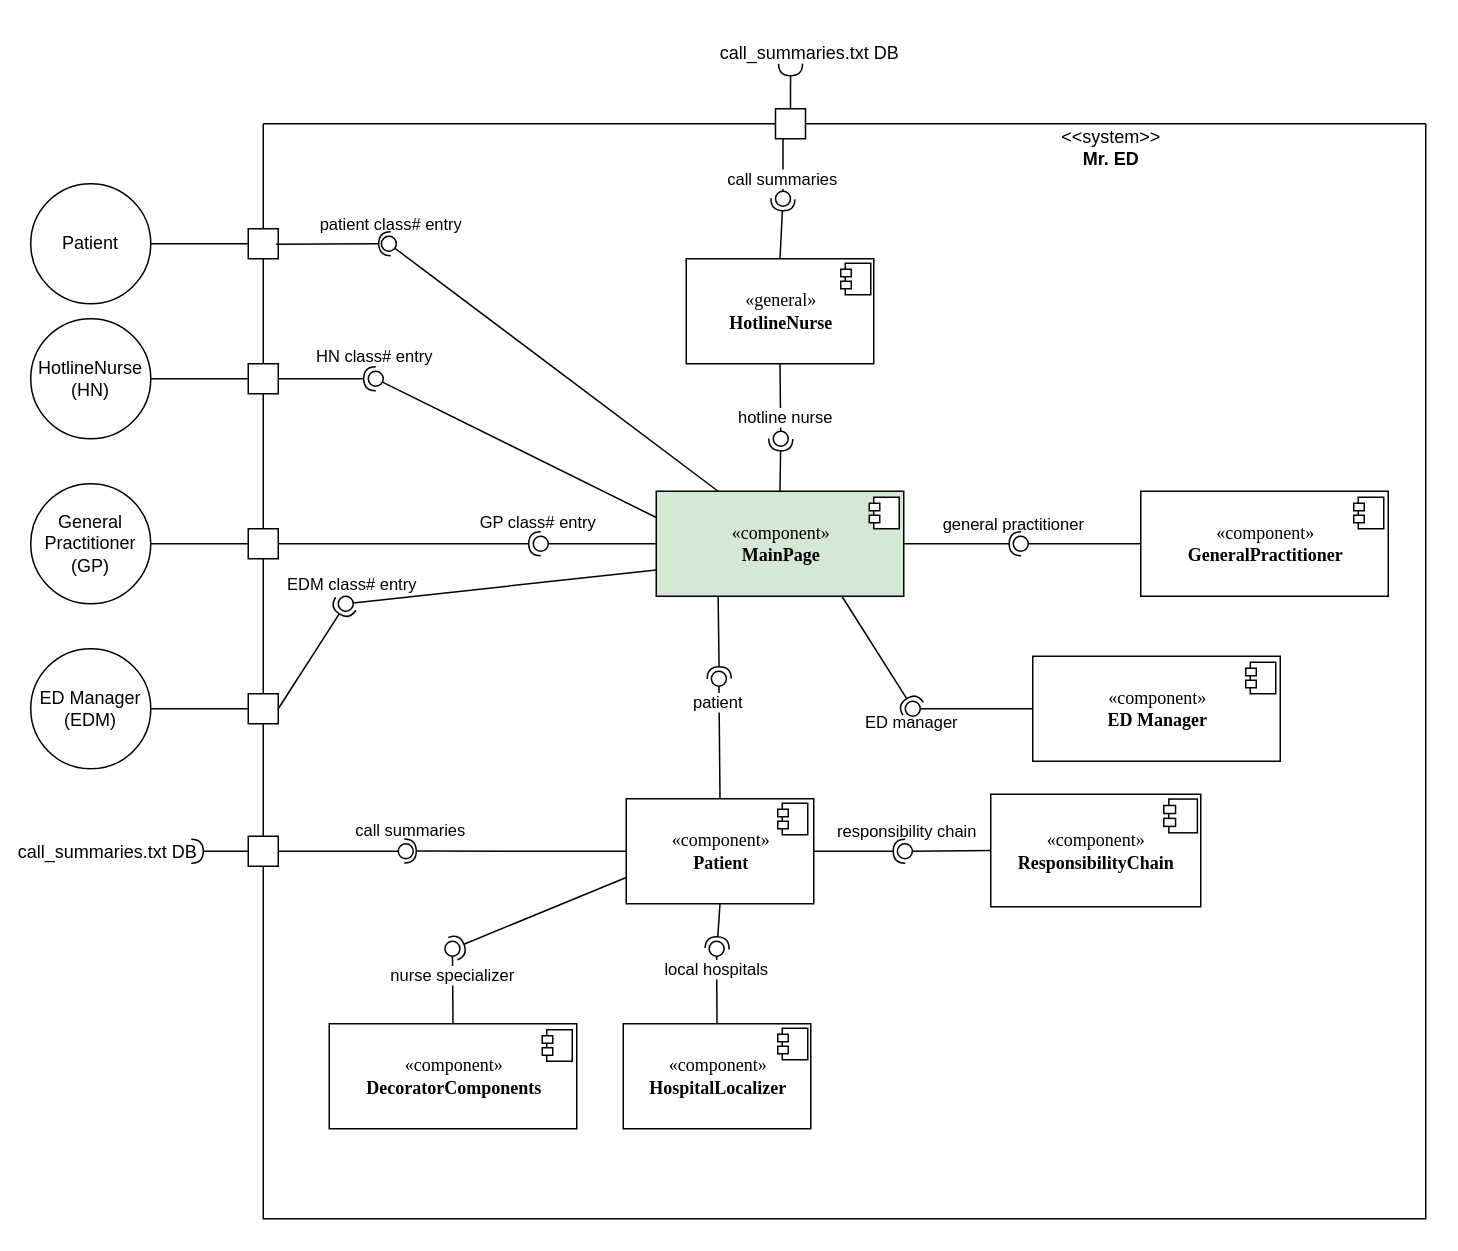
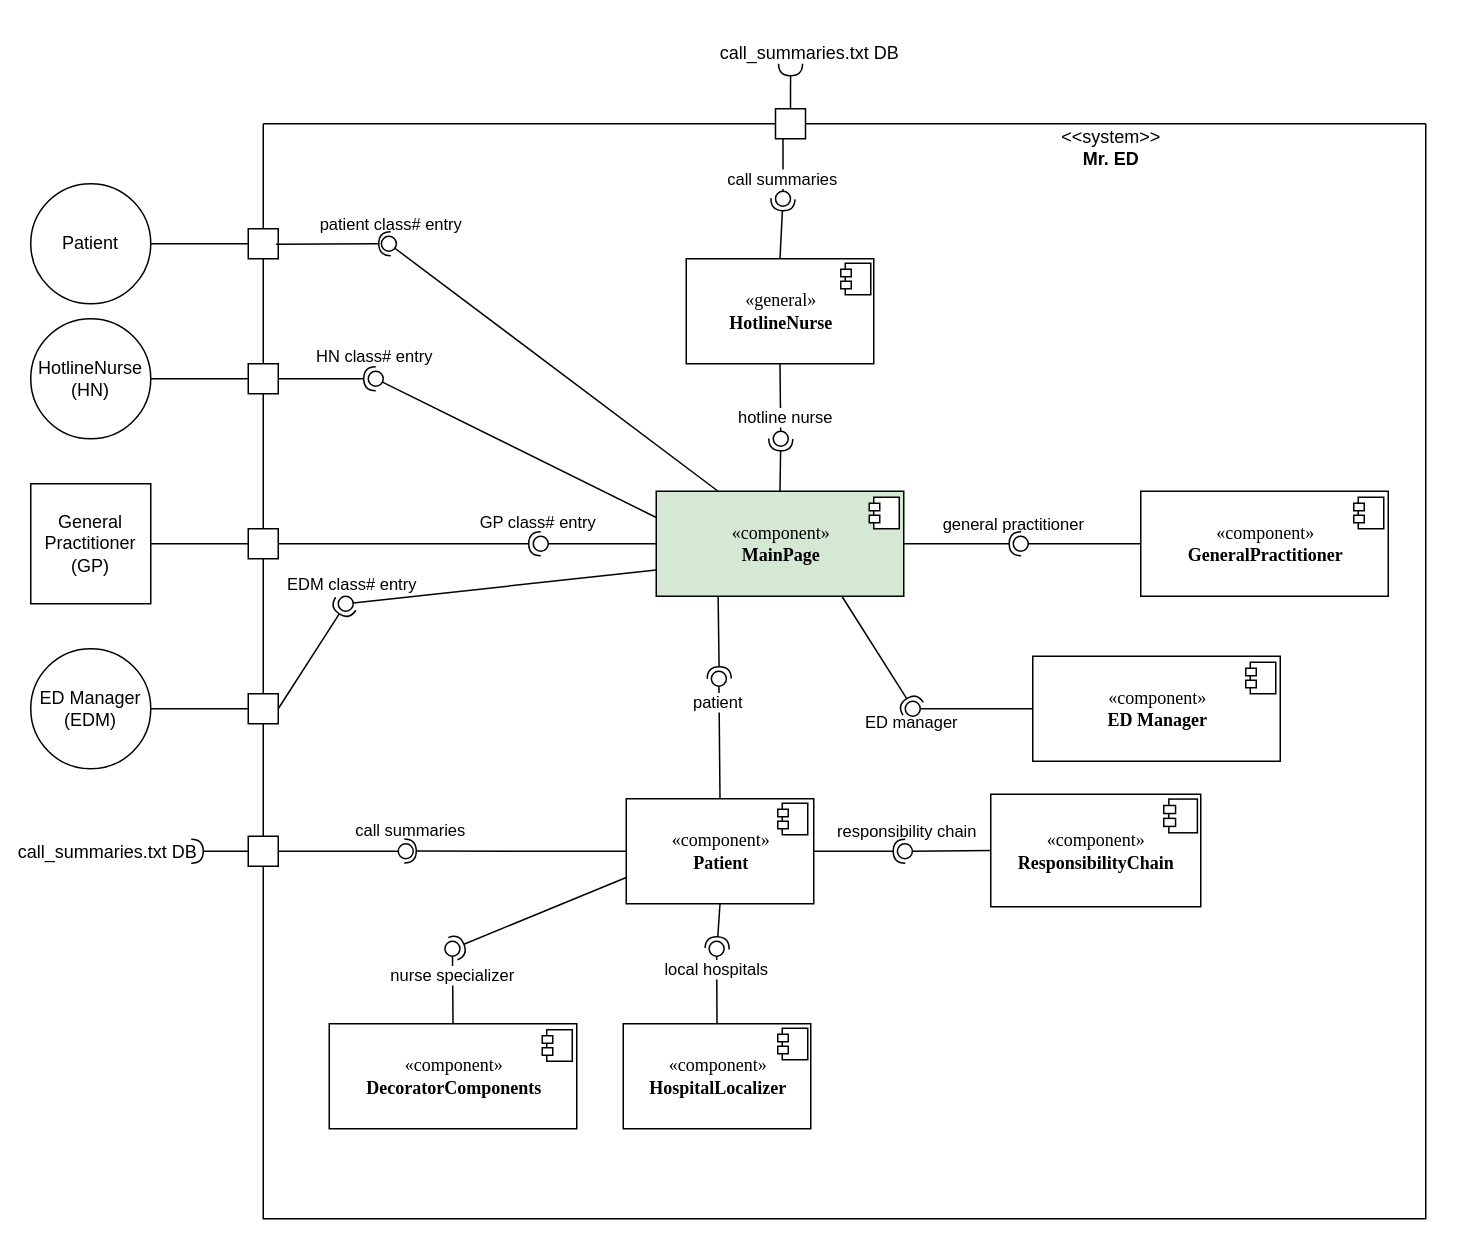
(91, 544) -> (91, 544)
